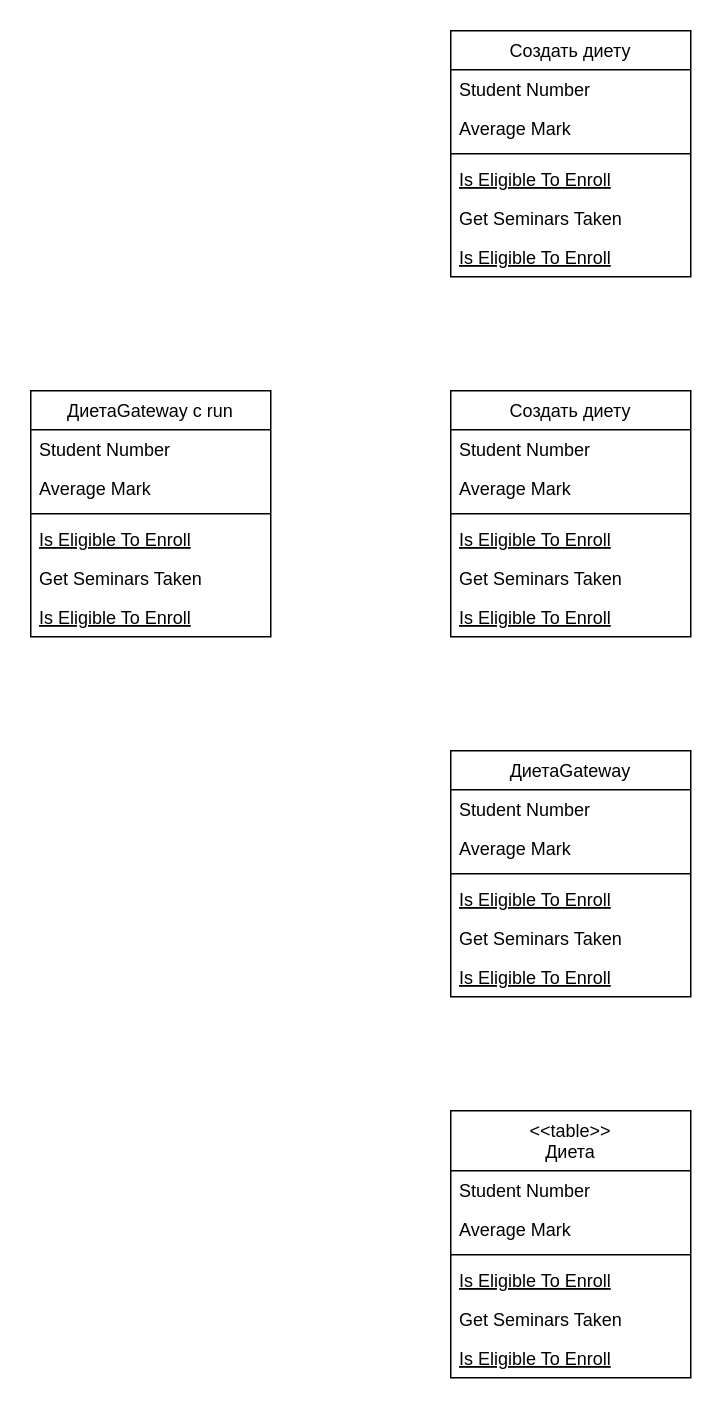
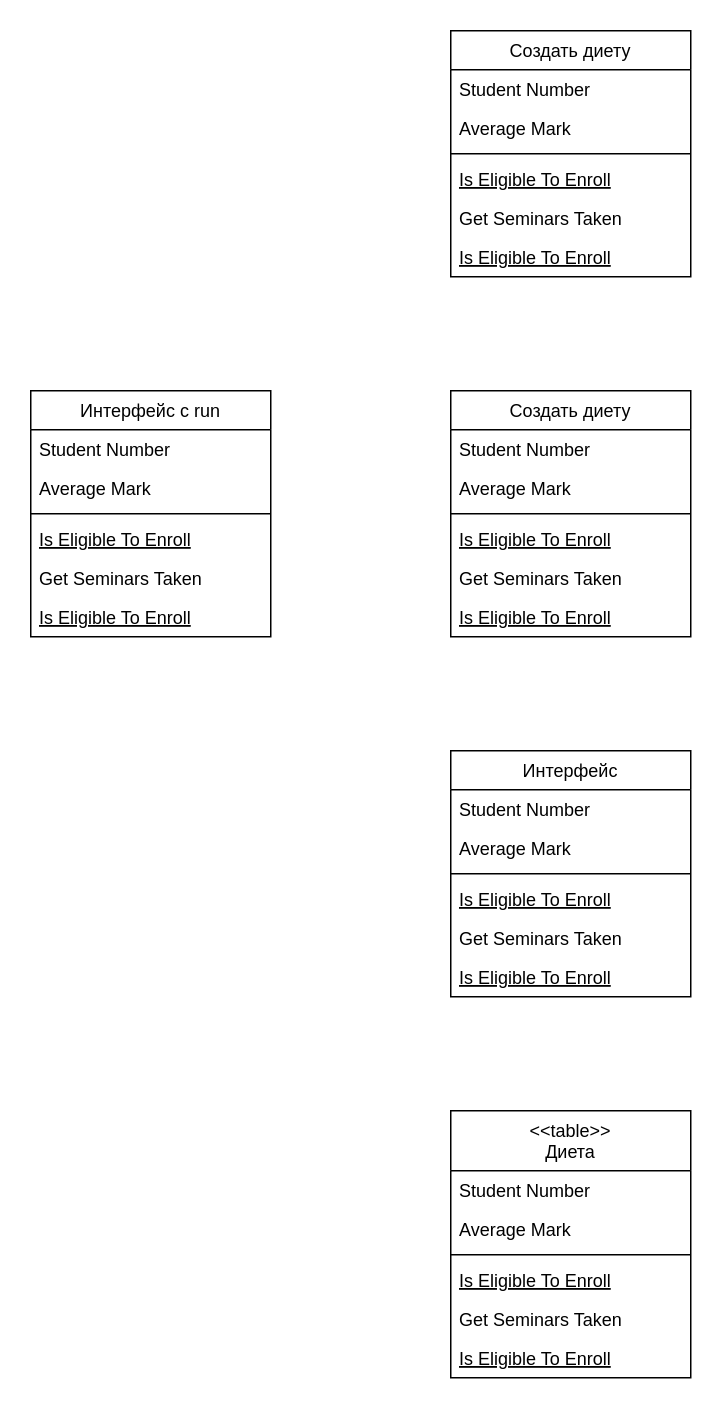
(150, 411) -> (150, 411)
(570, 771) -> (570, 771)
